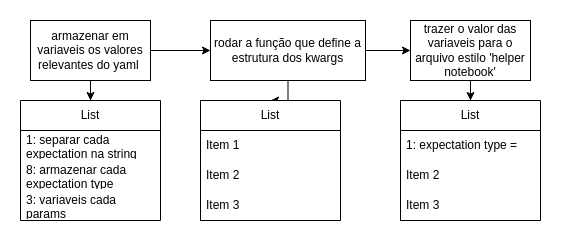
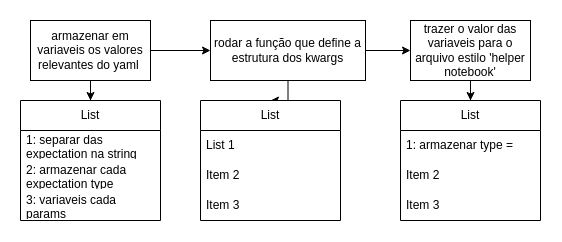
(92, 146) -> (92, 146)
(225, 146) -> (224, 146)
(469, 146) -> (464, 146)
(92, 176) -> (92, 176)
